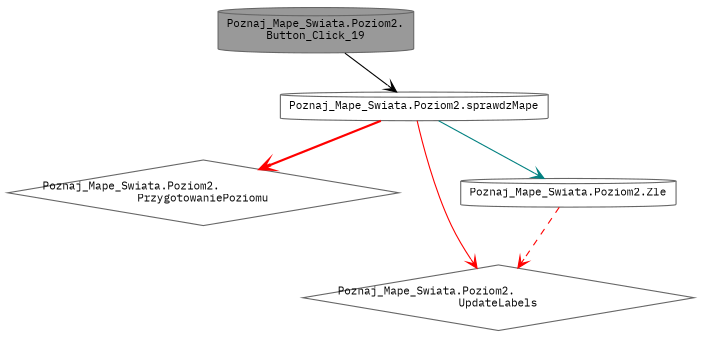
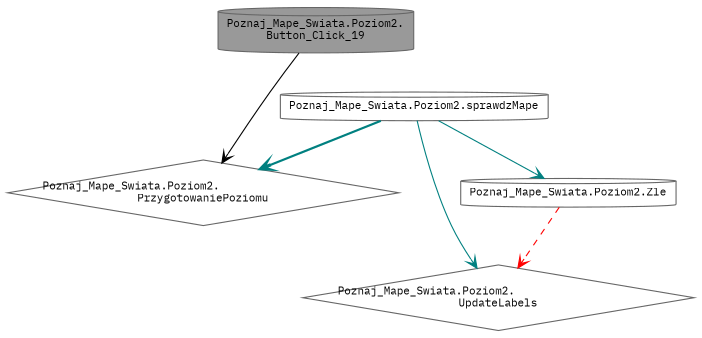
(366, 69) -> (263, 103)
(325, 143) -> (325, 143)
(438, 192) -> (438, 192)
